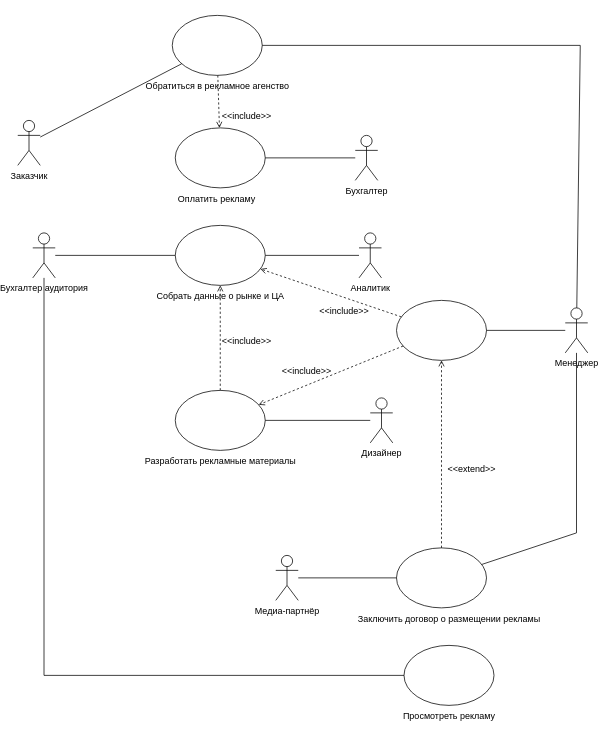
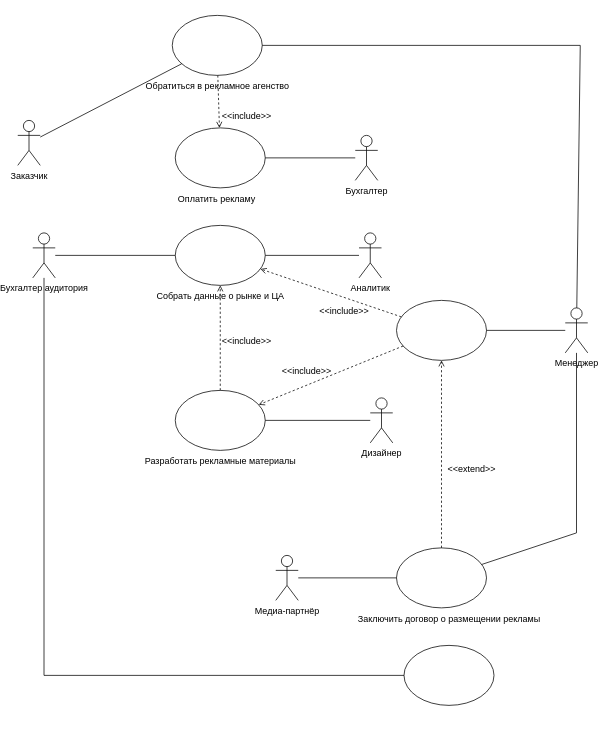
(449, 717) -> none
